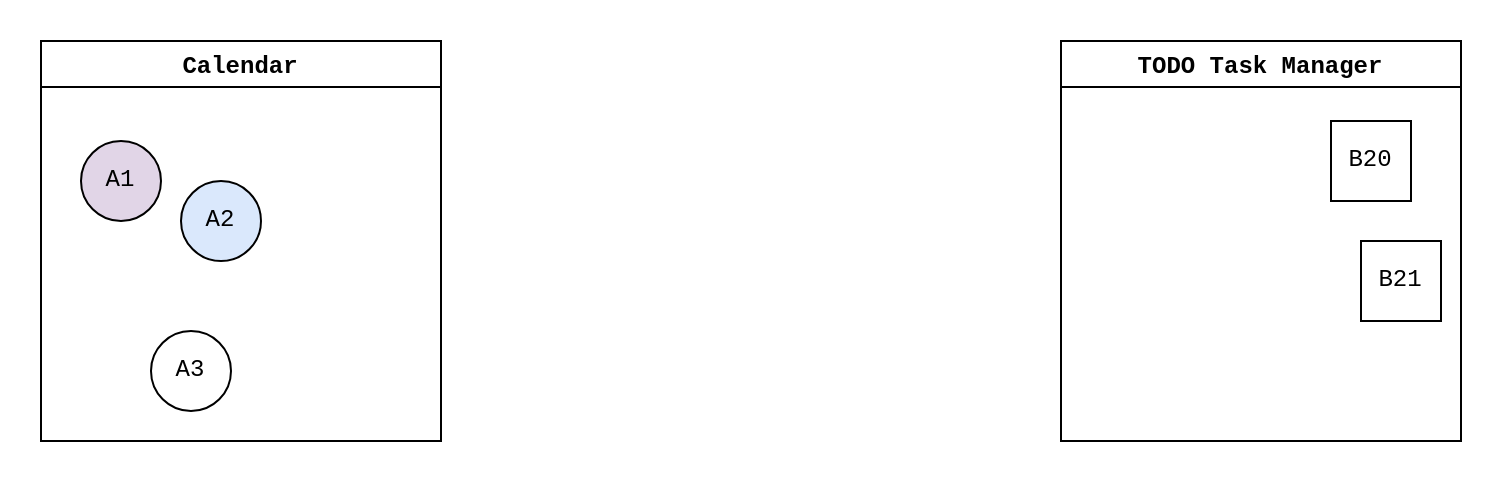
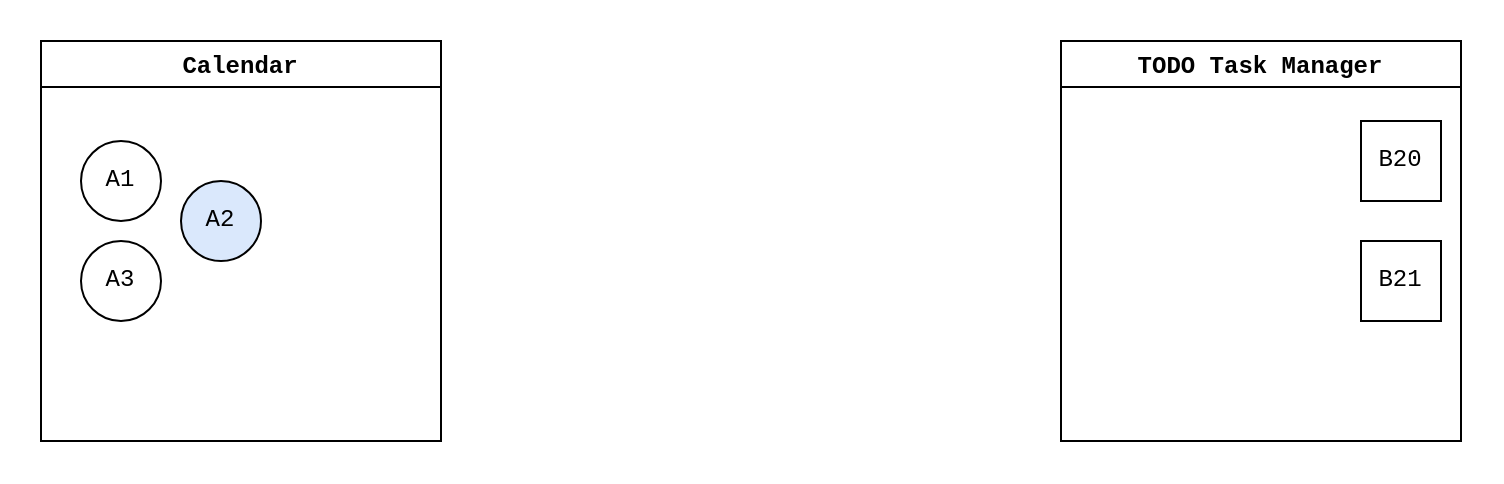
(1371, 161) -> (1401, 161)
(121, 181) -> (121, 181)
(191, 371) -> (121, 281)
